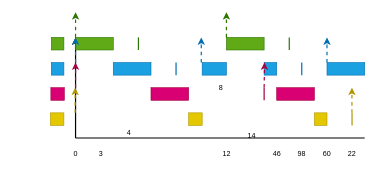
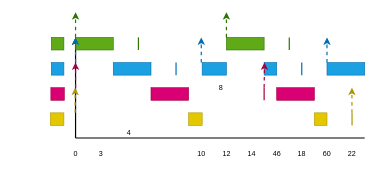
(252, 137) -> (252, 155)
none -> (201, 155)
(302, 155) -> (302, 155)
